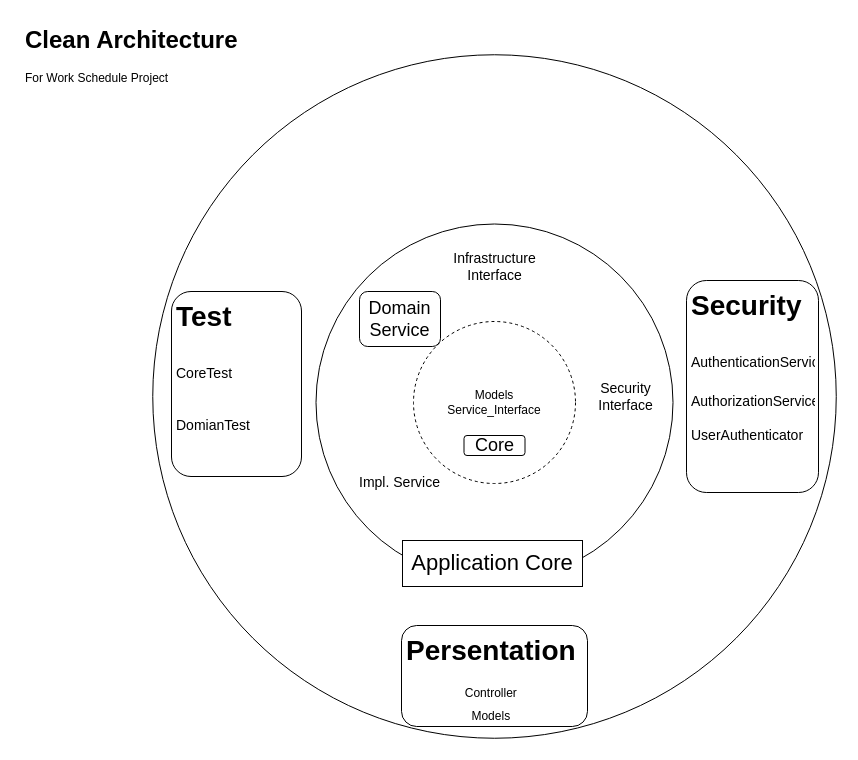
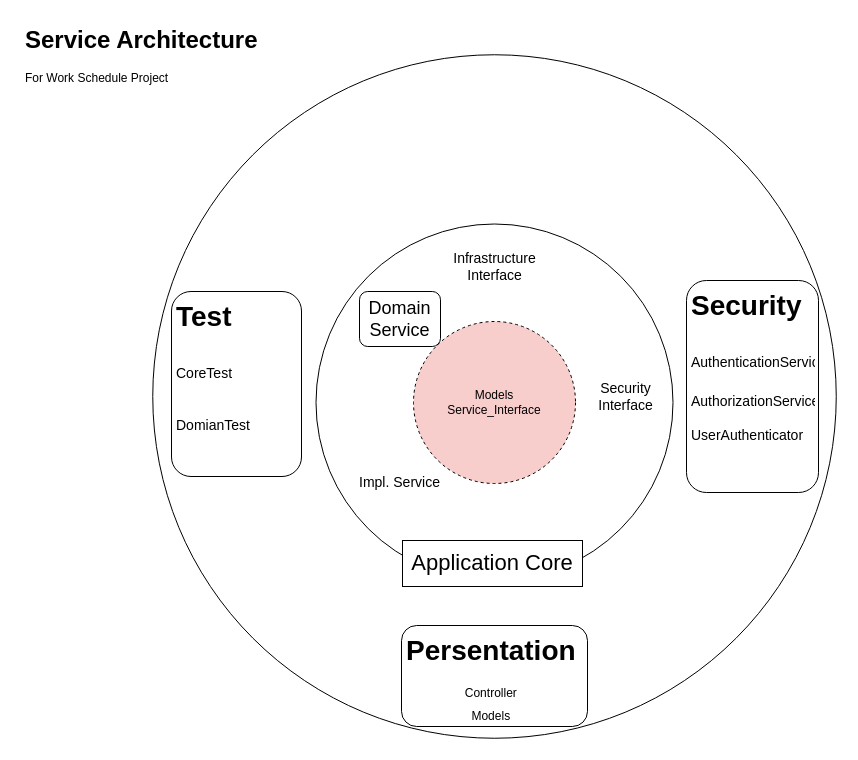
(103, 25) -> (103, 25)
(495, 403) -> (495, 403)
(495, 446) -> none
